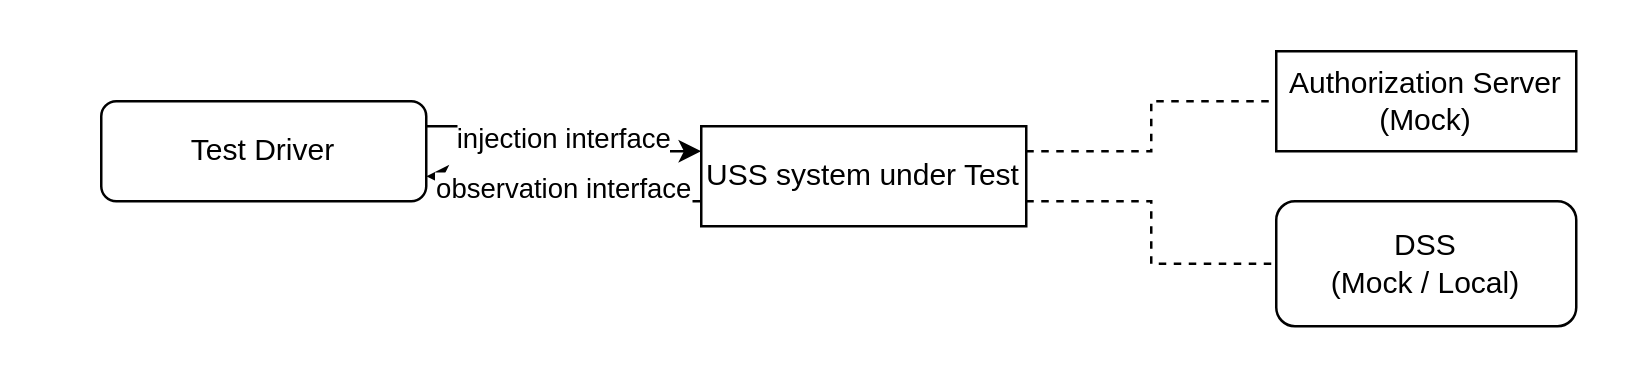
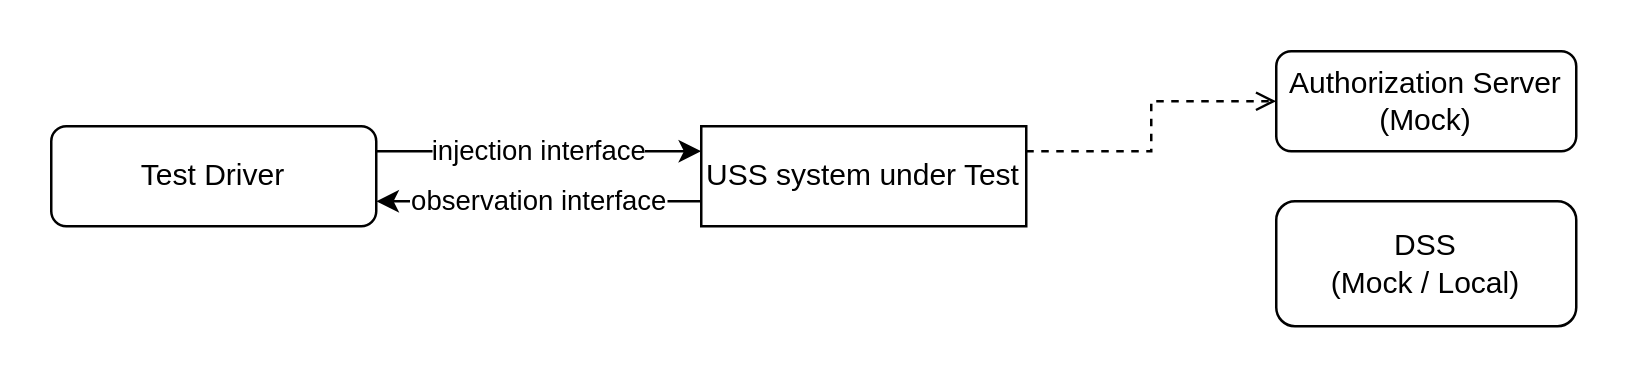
(1270, 101) -> (1267, 101)
(1426, 101) -> (1426, 101)
(264, 151) -> (214, 176)
(1151, 230) -> none
